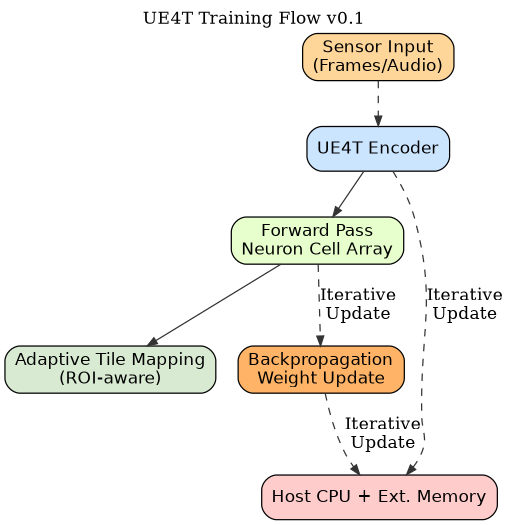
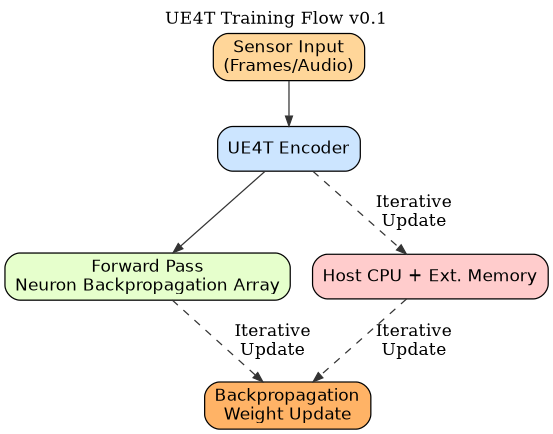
(378, 98) -> (289, 98)
(318, 241) -> (148, 277)
(110, 370) -> none
(336, 432) -> (364, 337)
